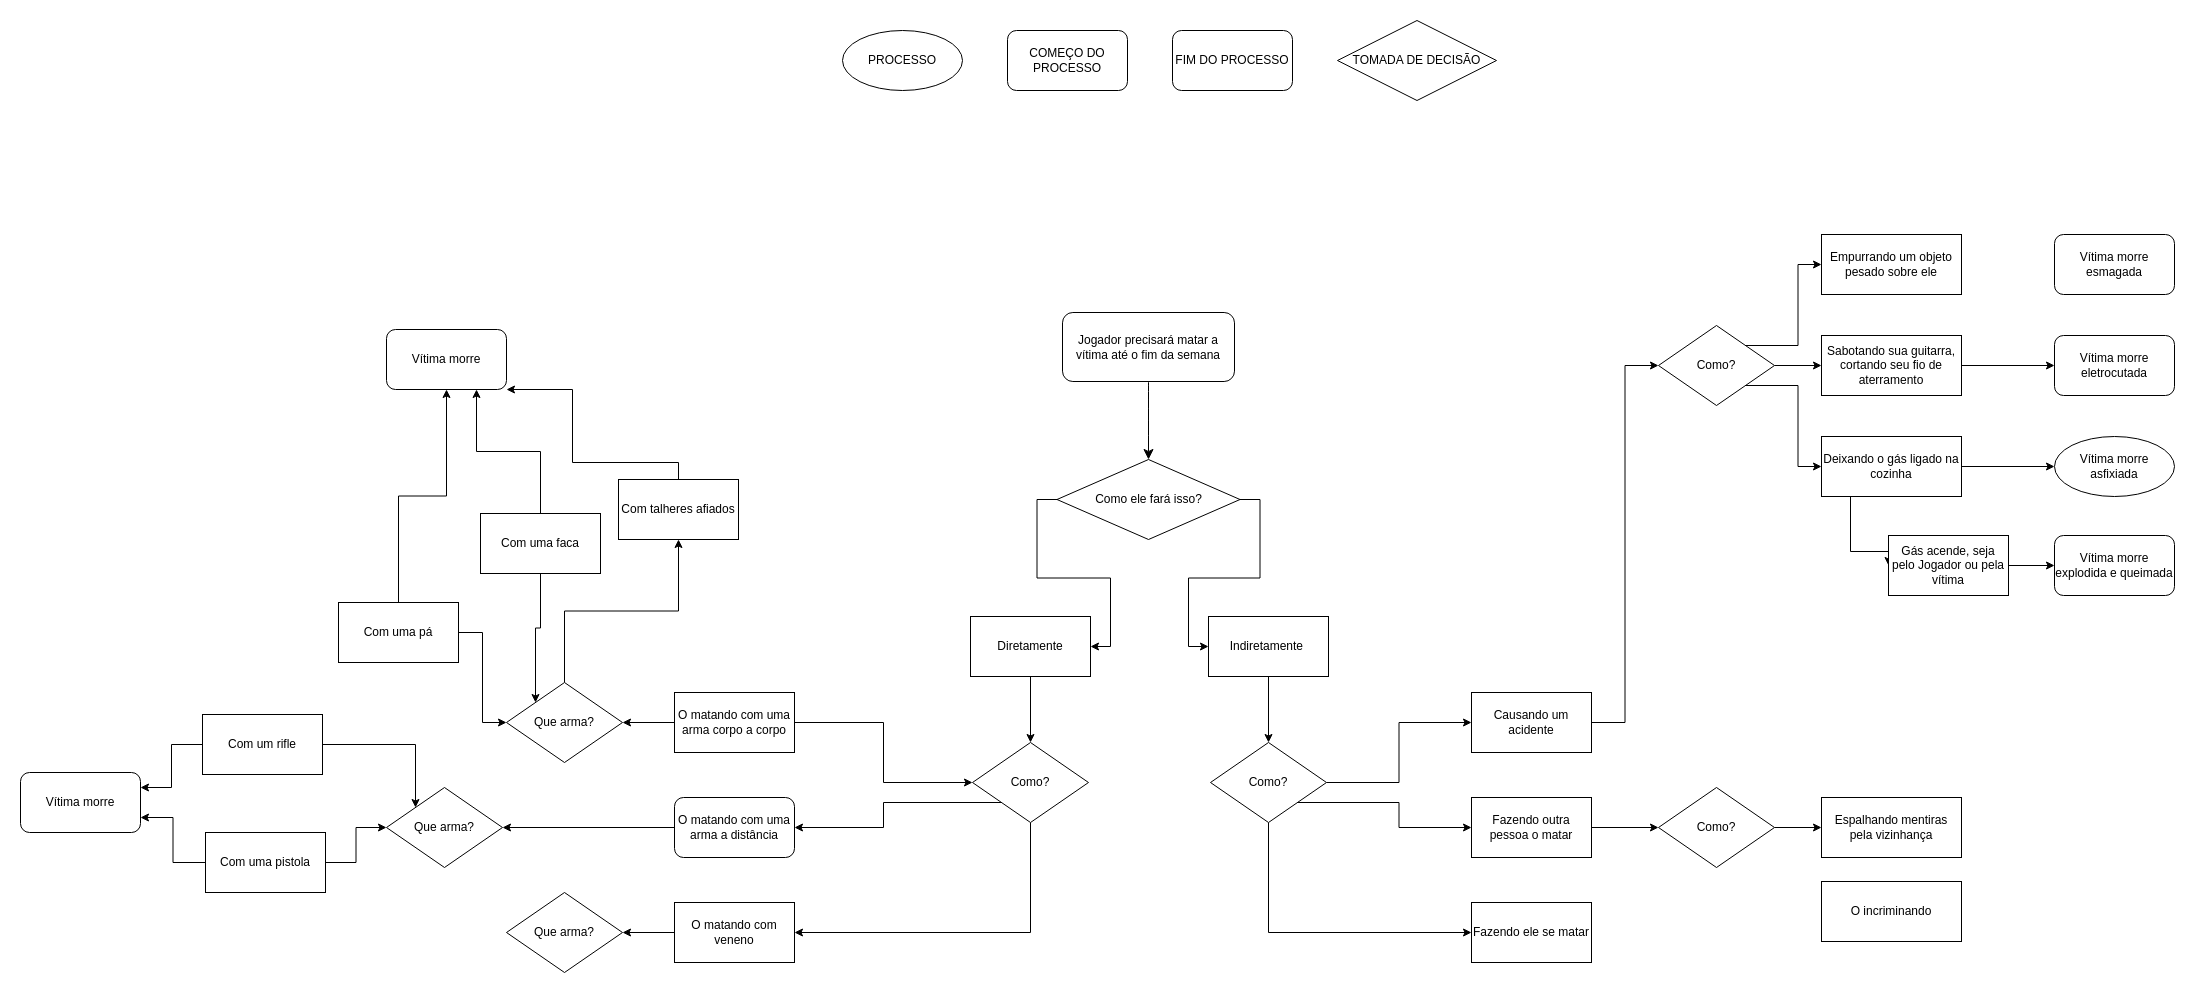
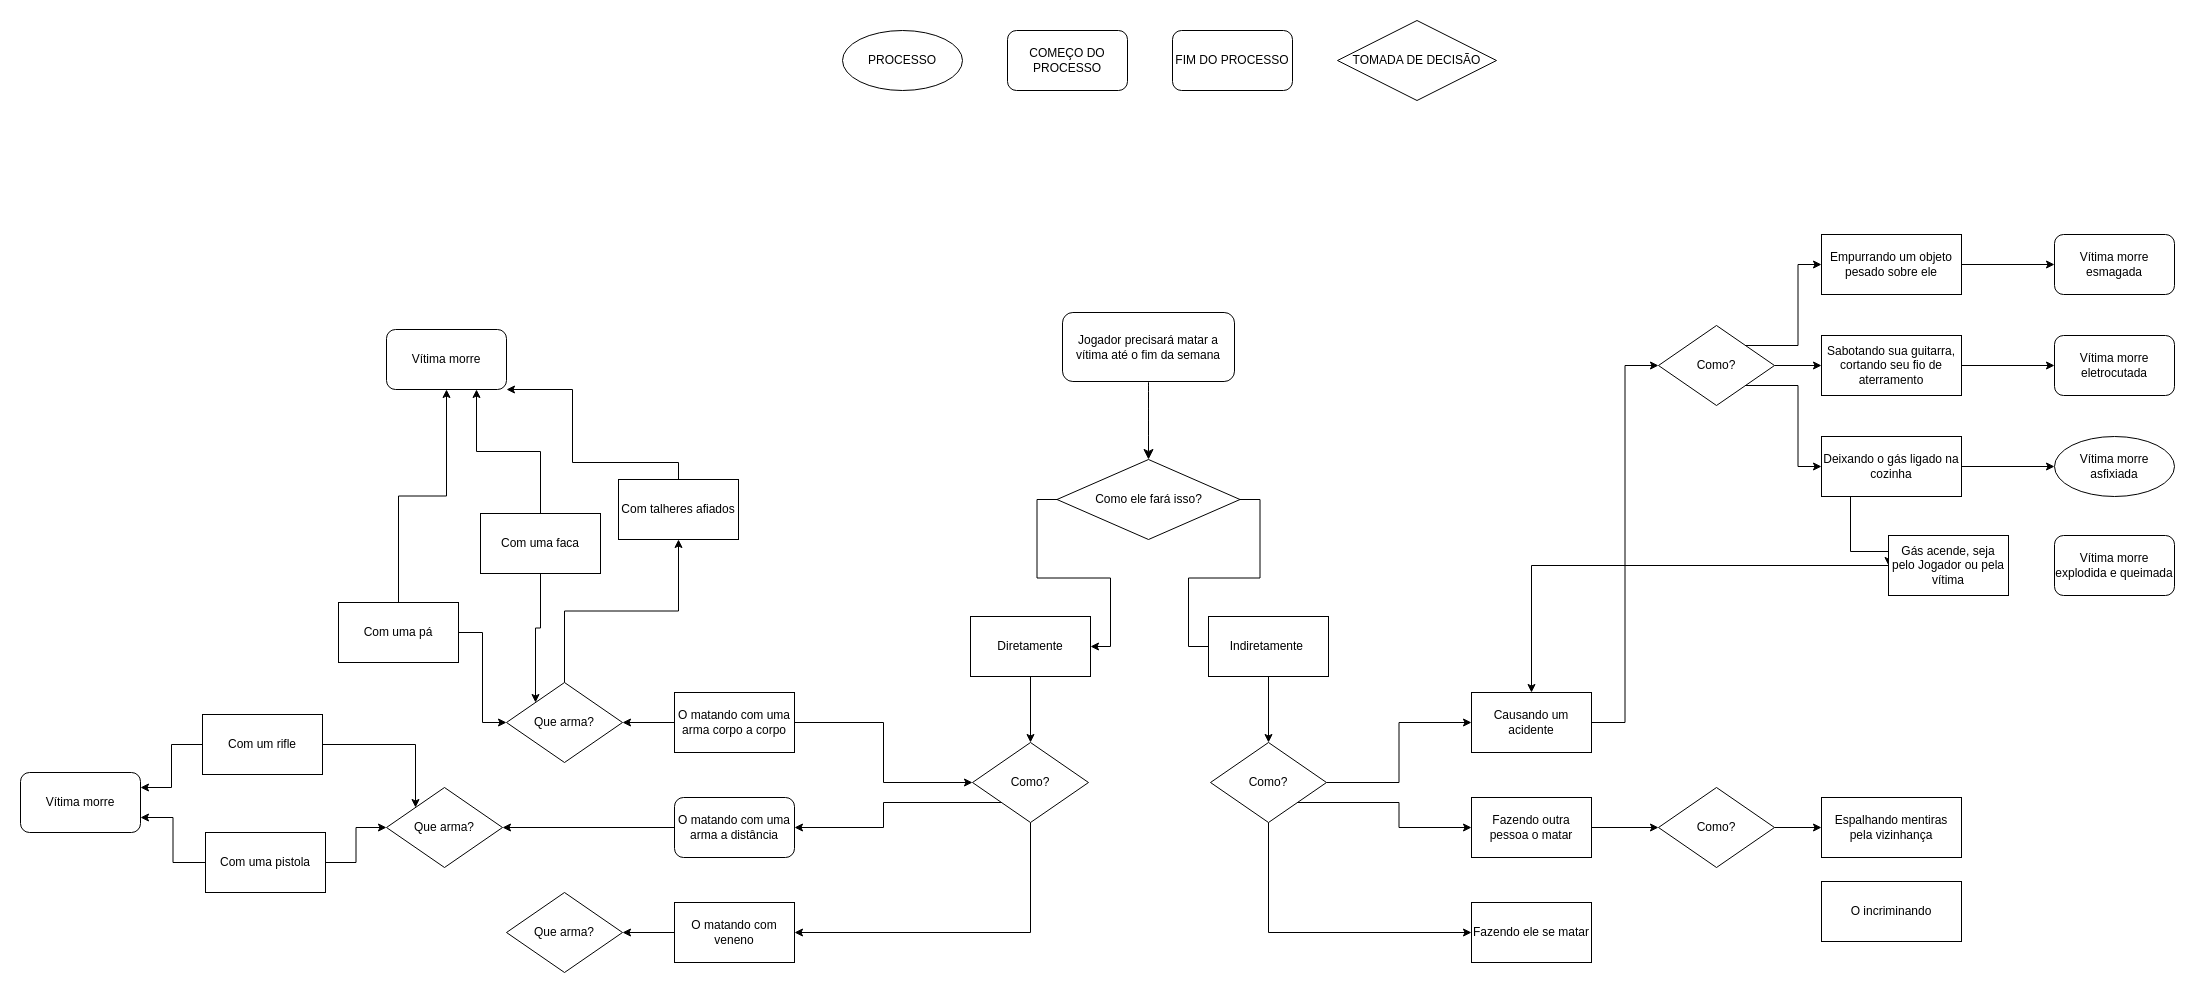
none -> (2005, 265)
(2028, 566) -> (1651, 566)
(1200, 647) -> (1203, 647)
